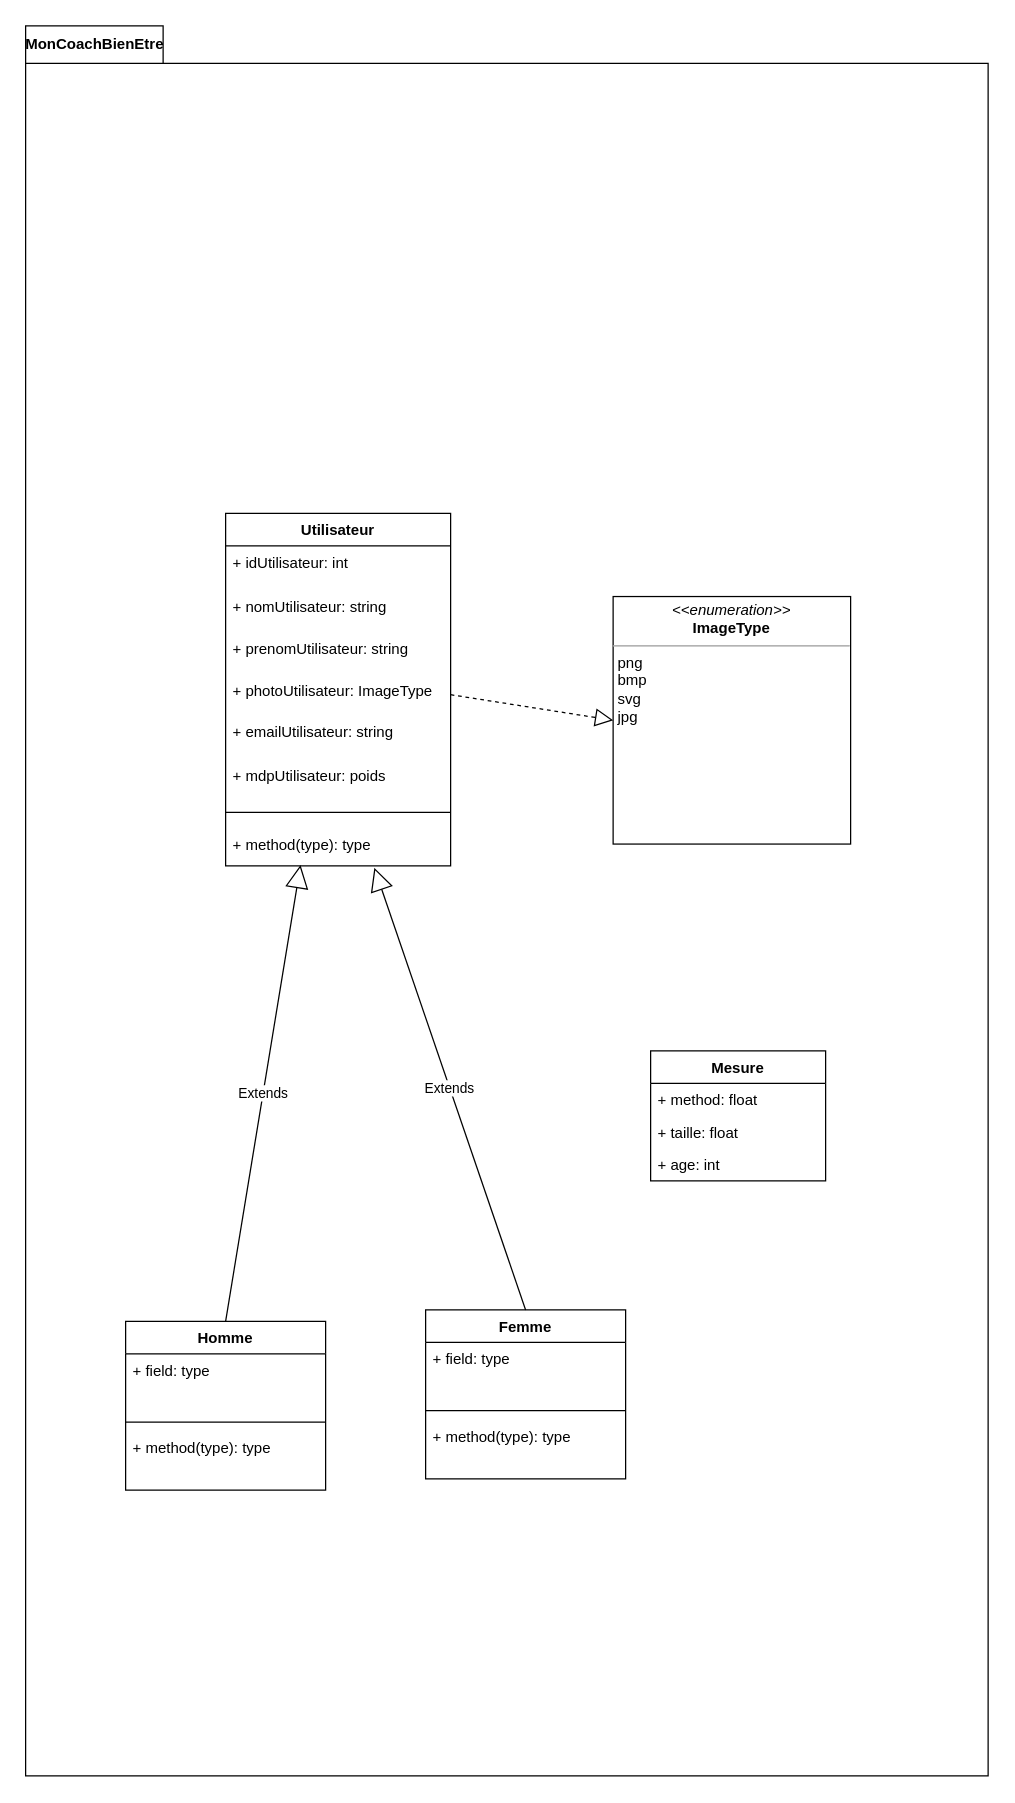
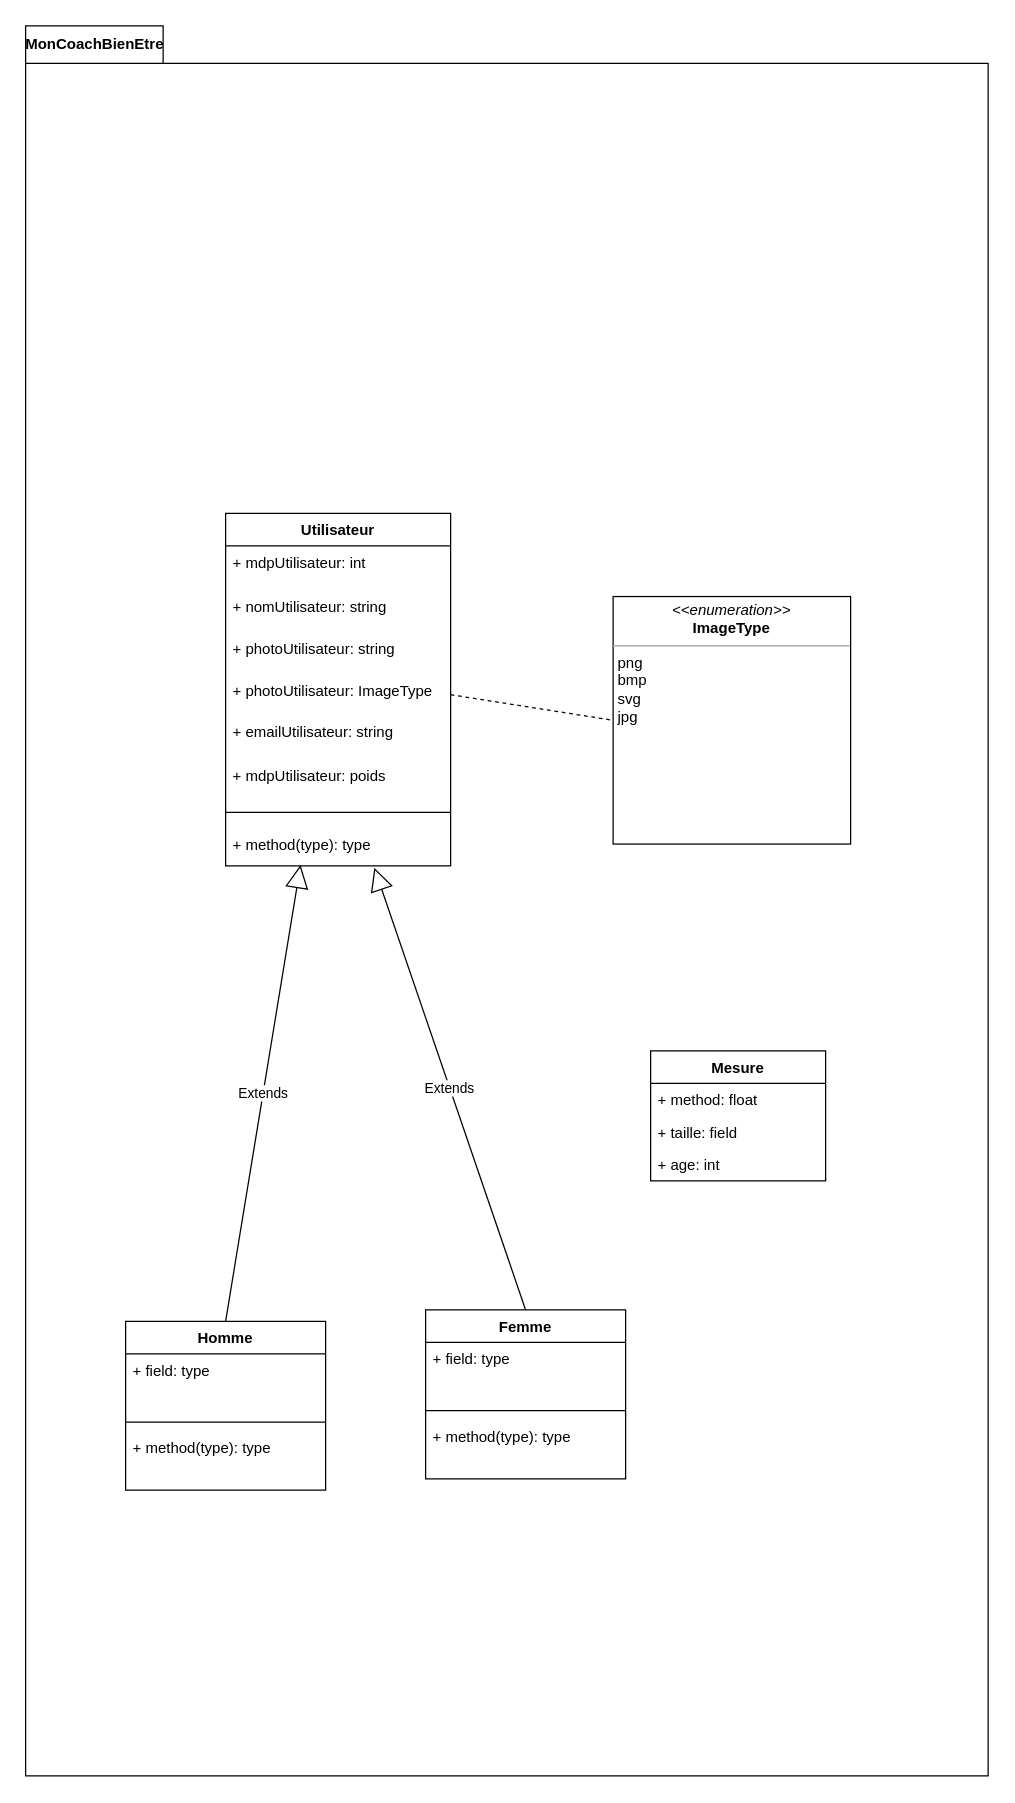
(301, 563) -> (307, 563)
(332, 649) -> (328, 649)
(594, 717) -> (603, 718)
(707, 1133) -> (705, 1133)
